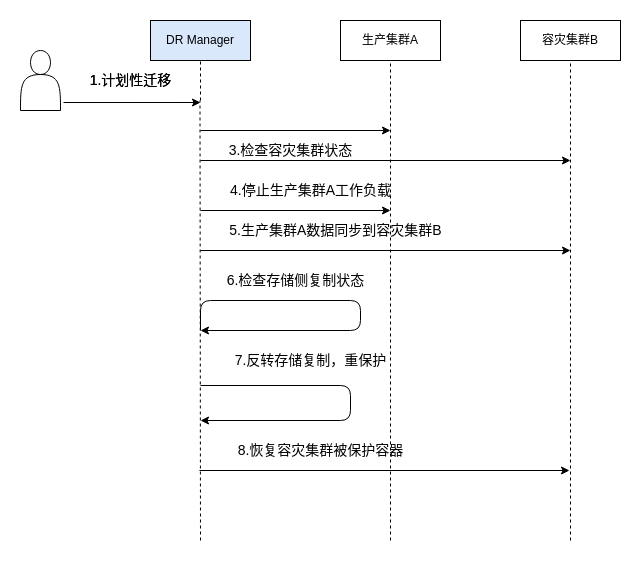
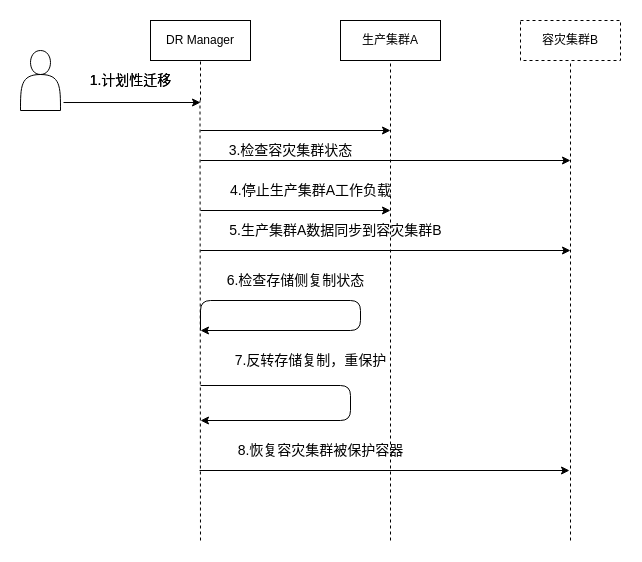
(201, 41) -> (201, 41)
(571, 41) -> (571, 41)
